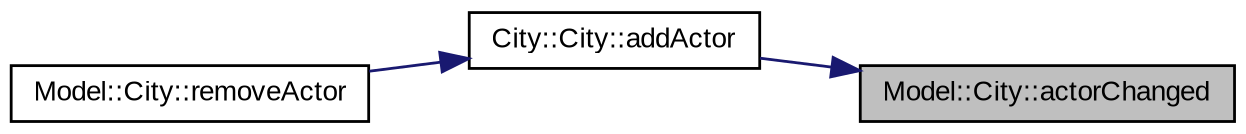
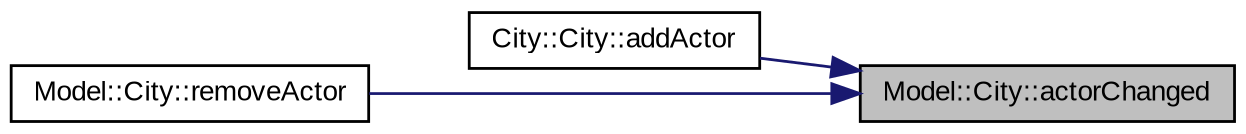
(405, 67) -> (600, 94)
